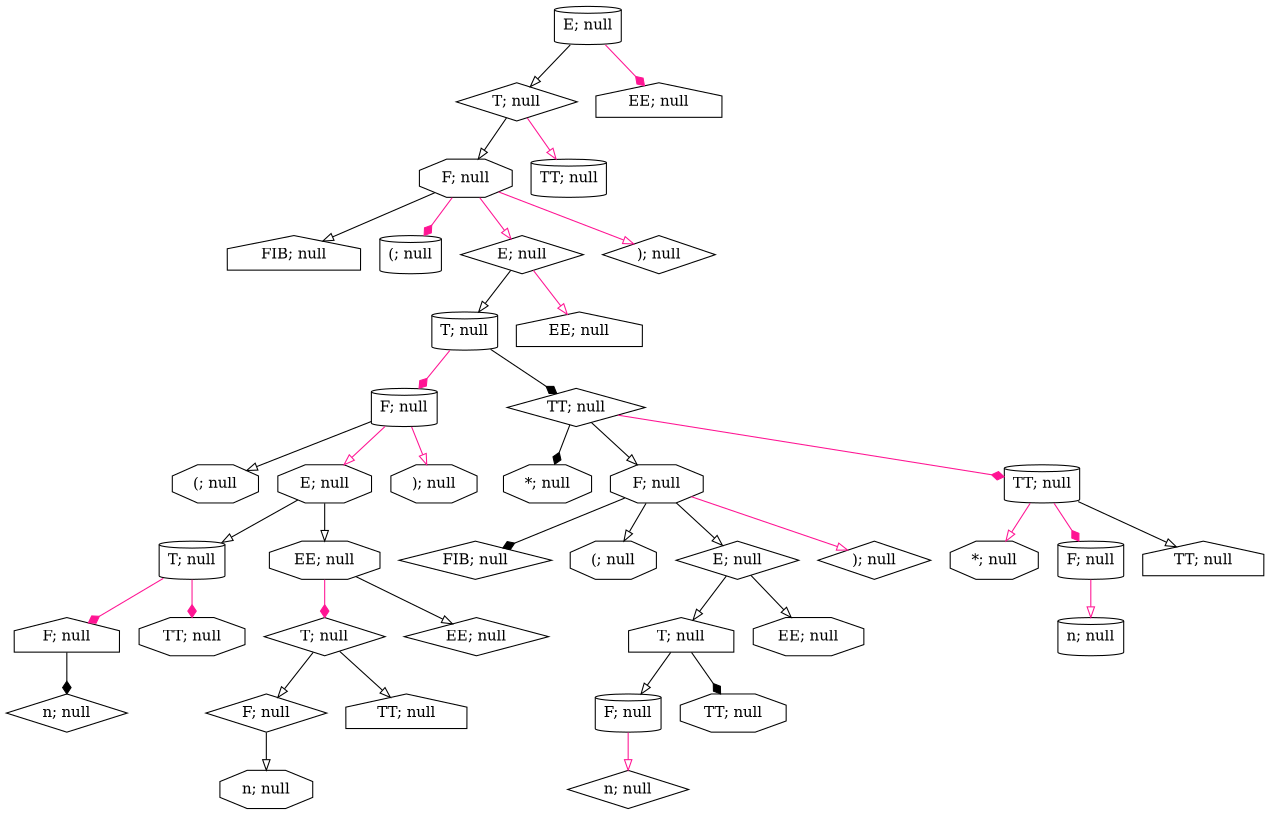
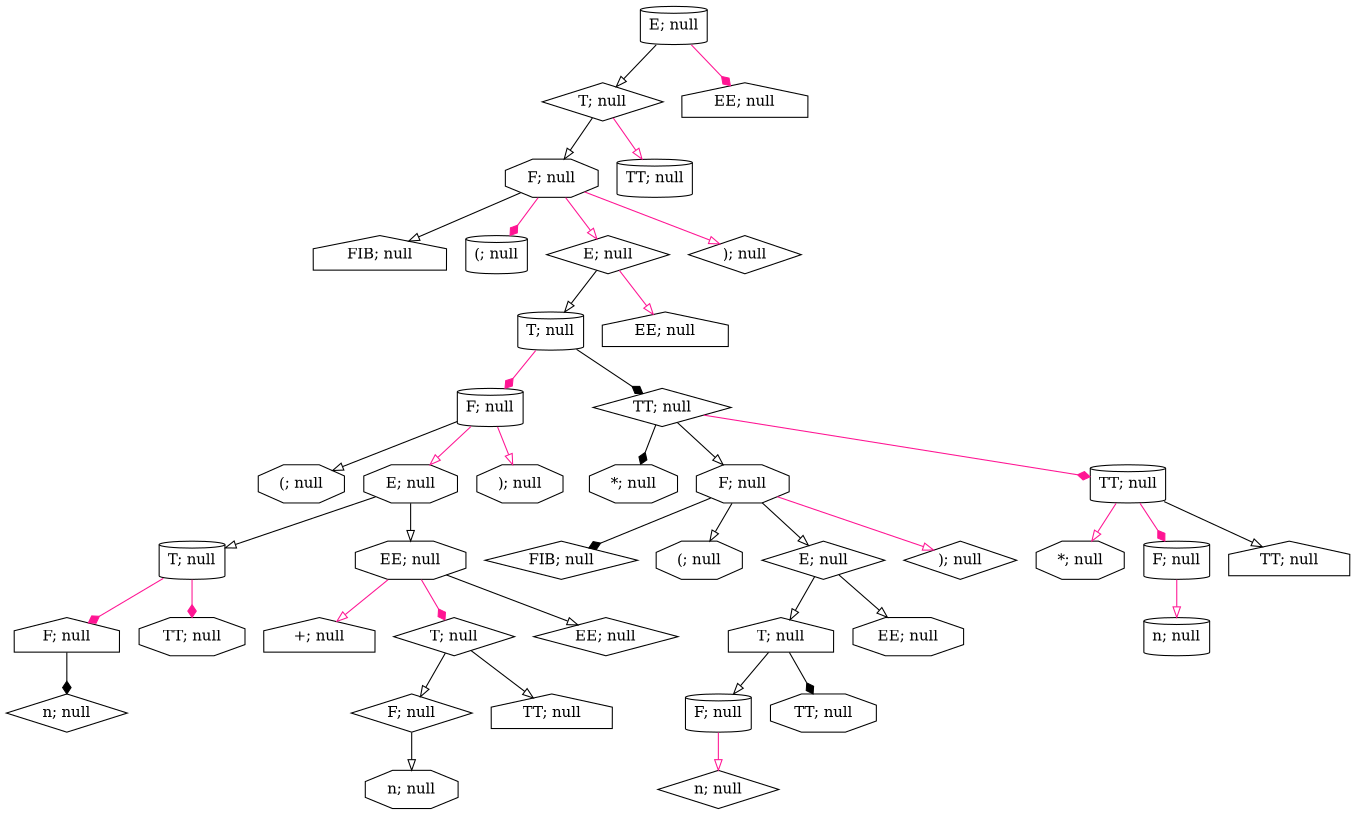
none -> (319, 637)
